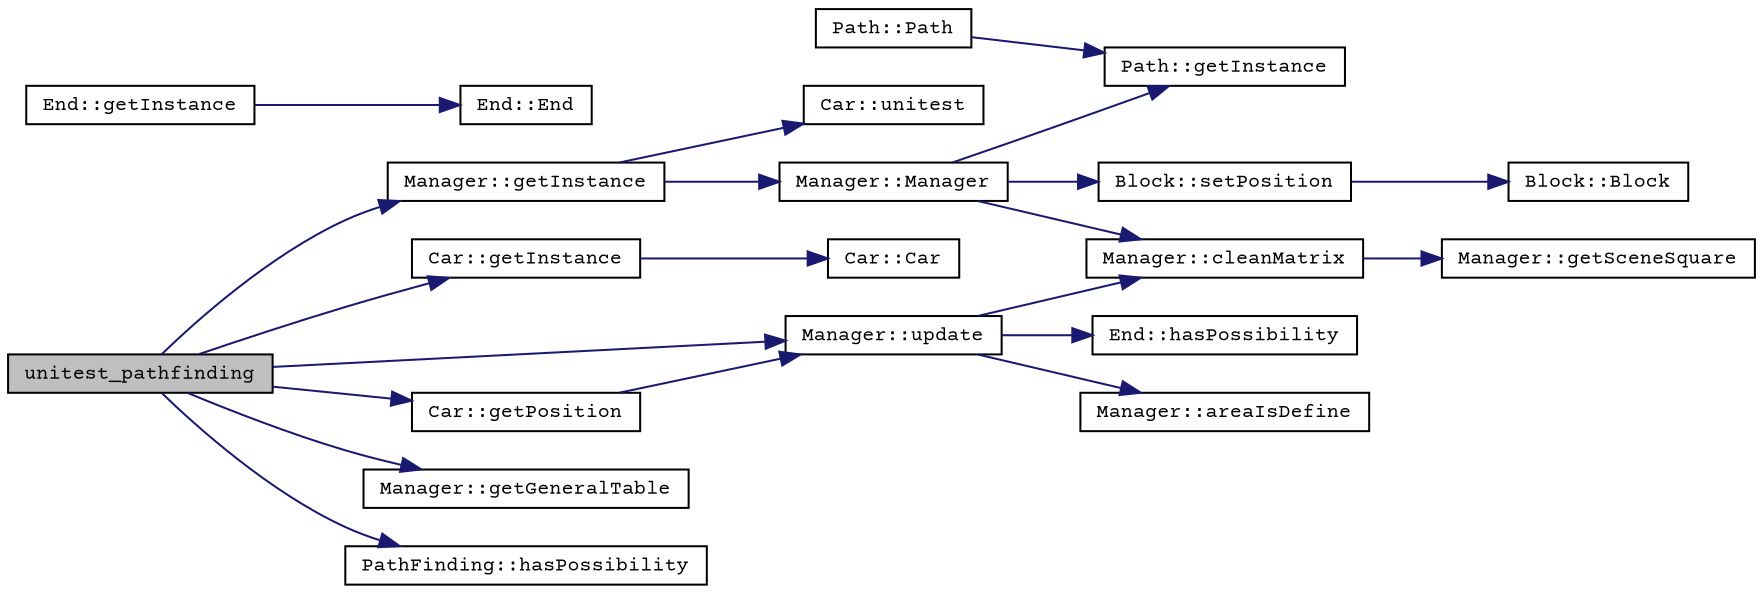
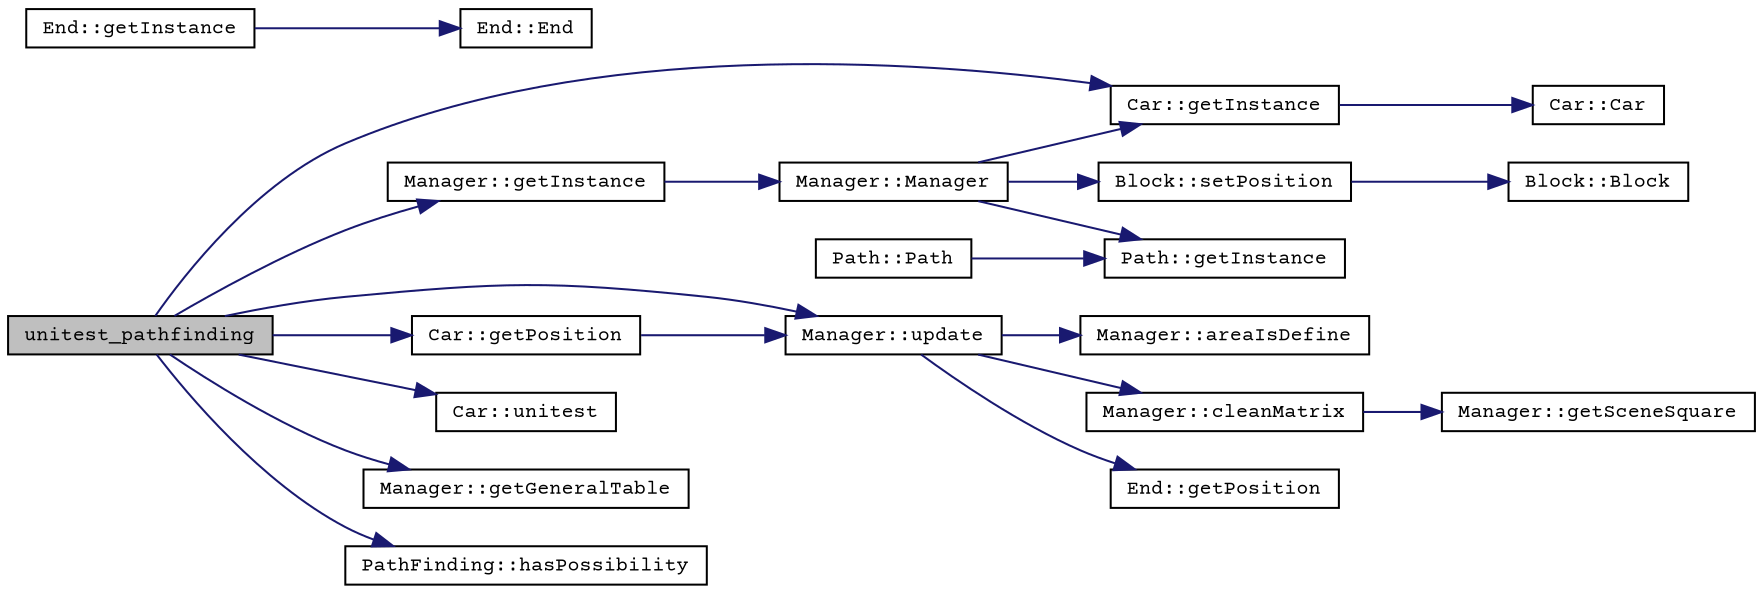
(702, 145) -> (327, 372)
(1050, 218) -> (1050, 146)
(1225, 335) -> (1225, 489)
